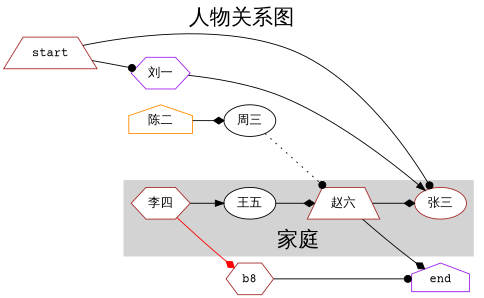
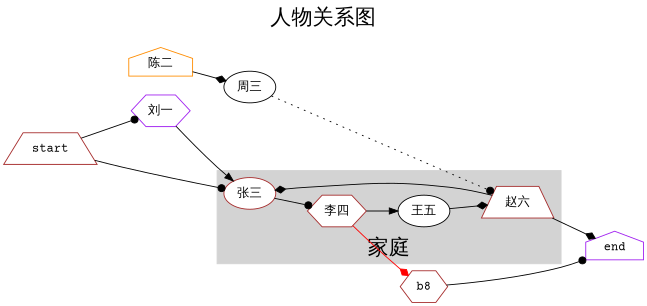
none -> (290, 201)
